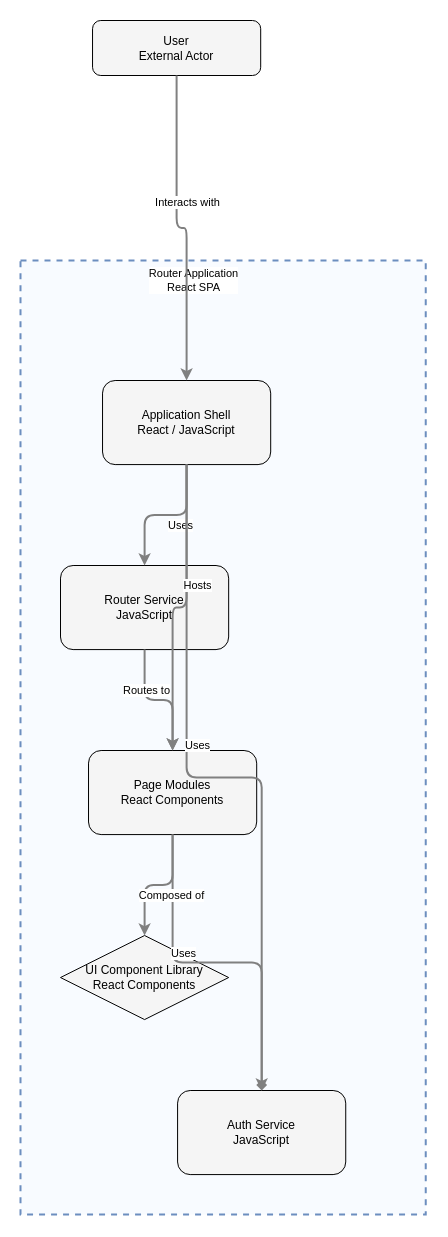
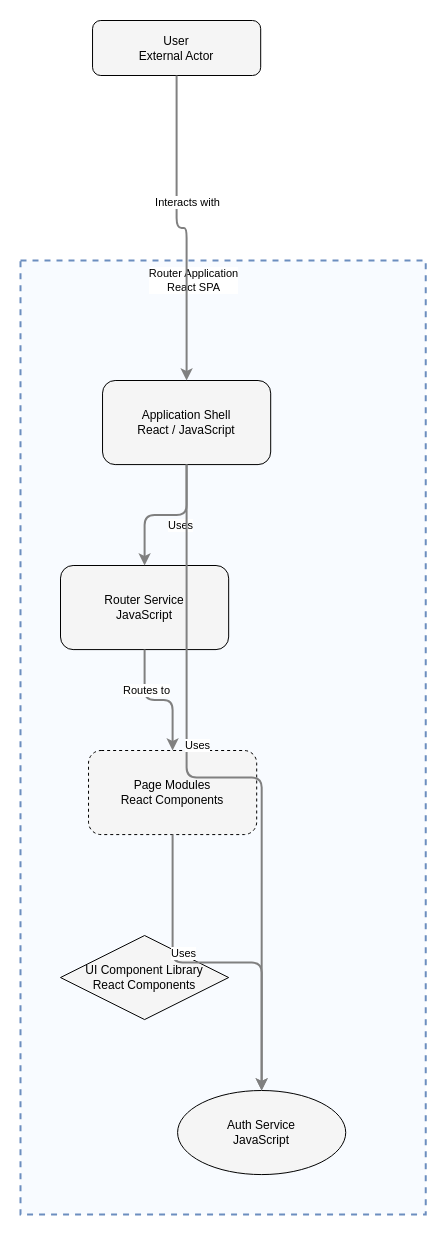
(173, 652) -> none
(255, 778) -> (255, 778)
(173, 793) -> (173, 793)
(145, 899) -> none
(262, 1133) -> (262, 1133)
